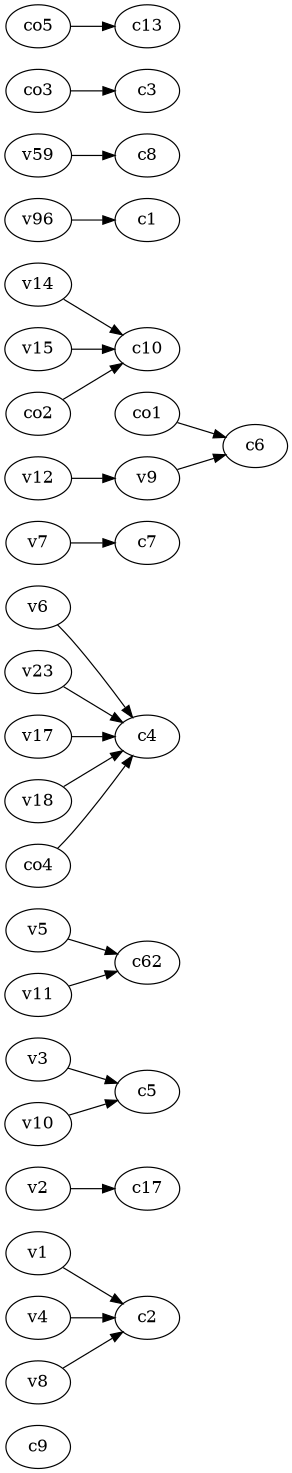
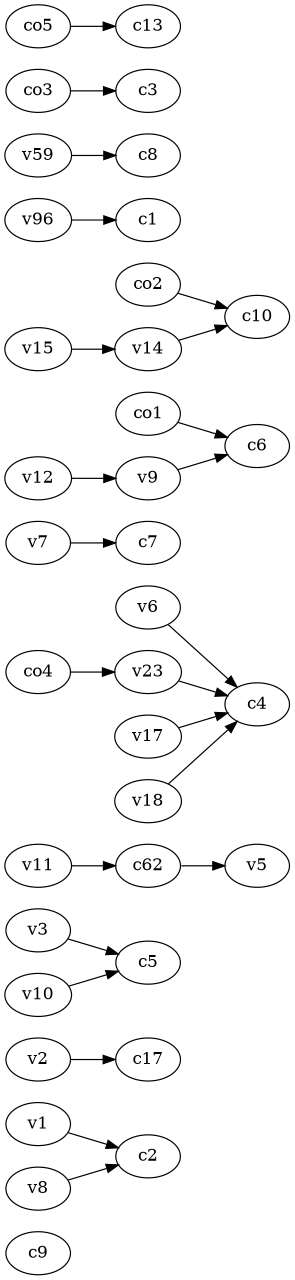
(87, 349) -> (87, 349)
(93, 808) -> (86, 672)
(87, 945) -> (197, 866)
(38, 1318) -> none
